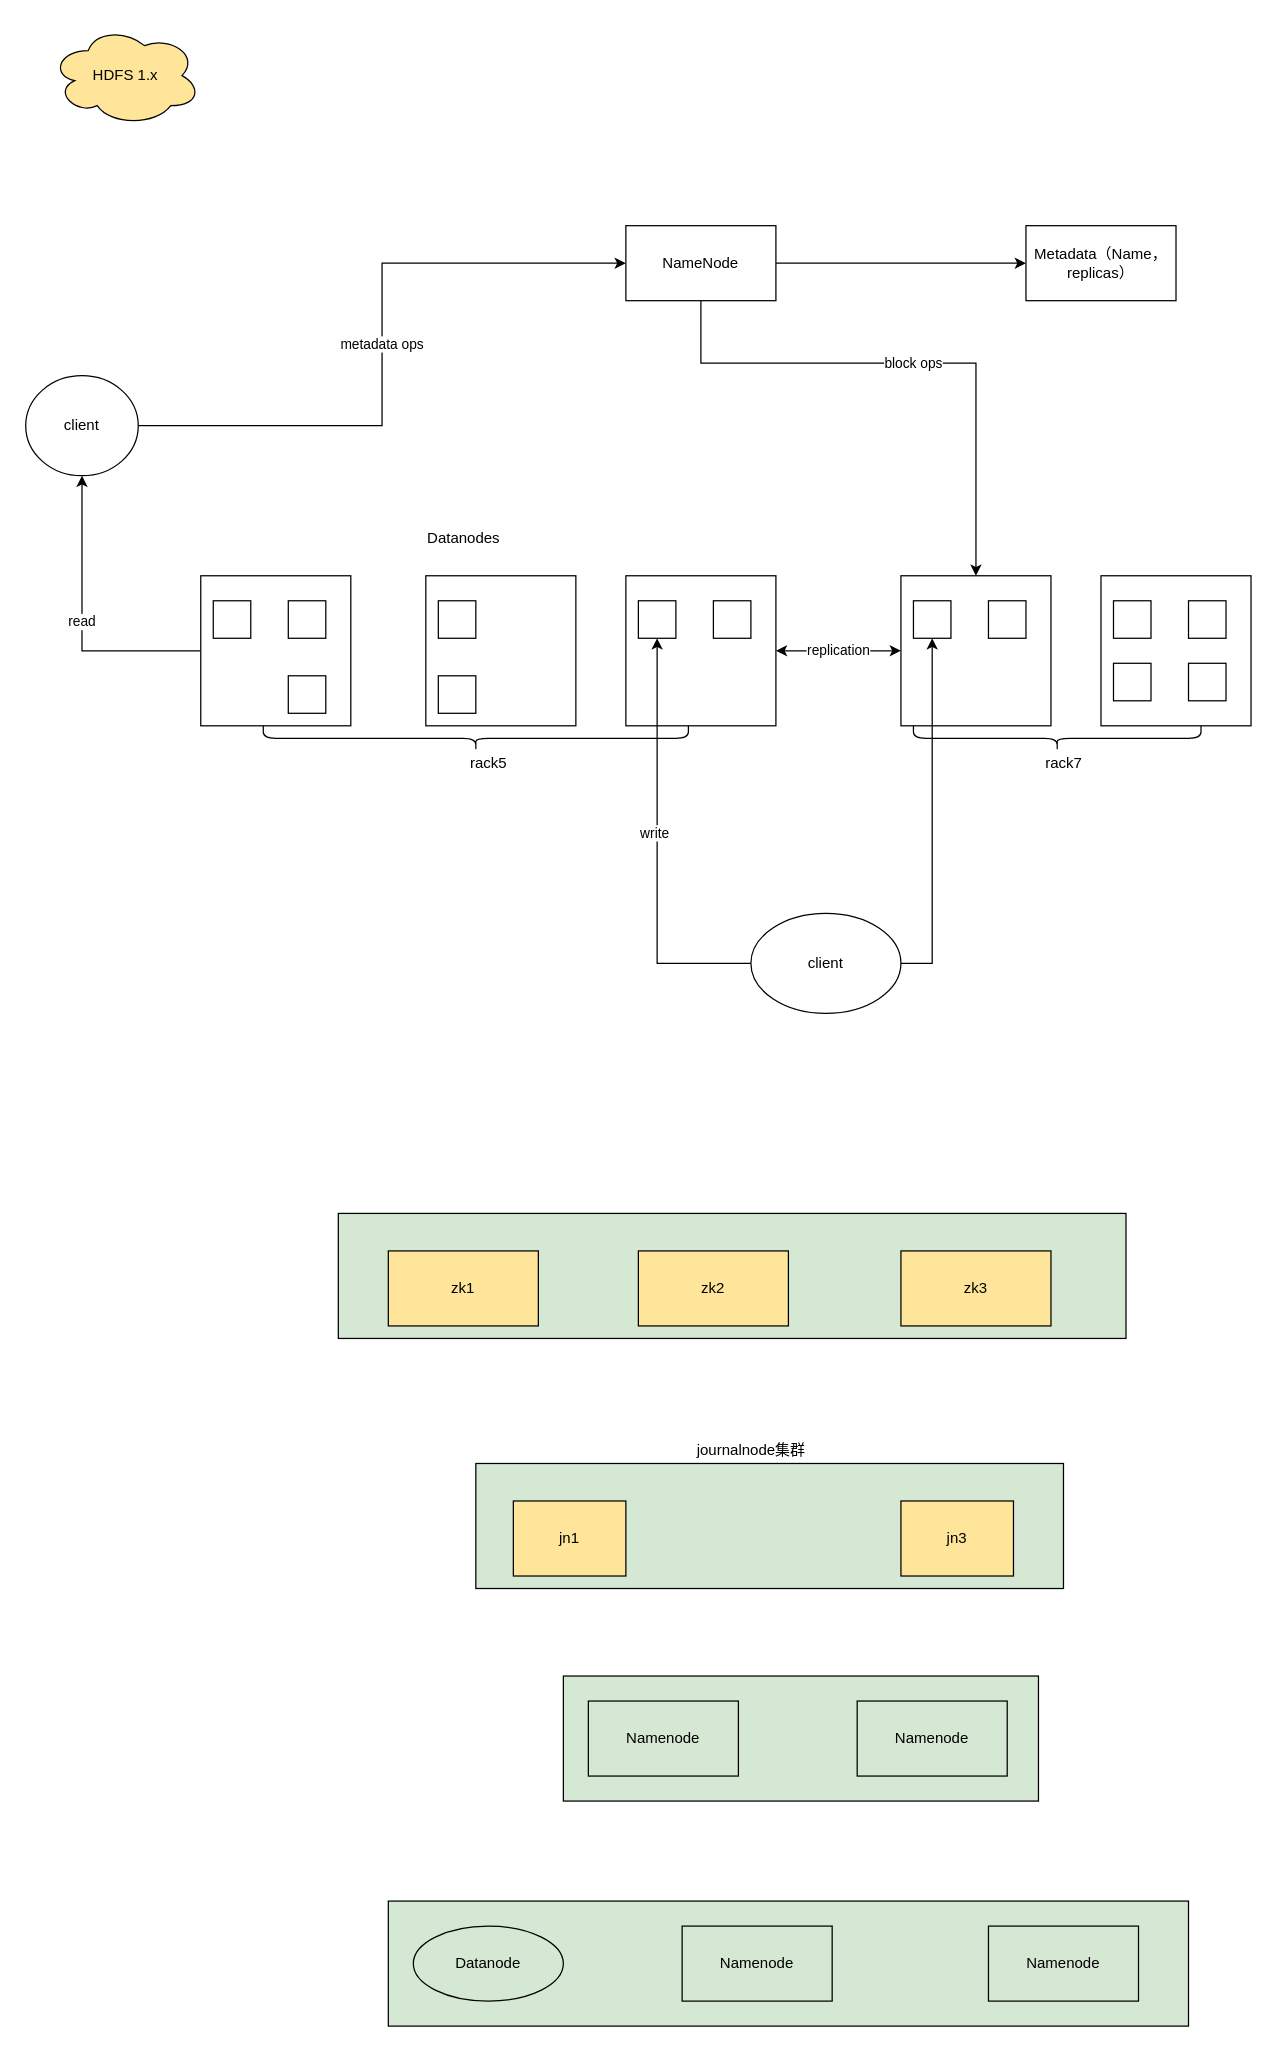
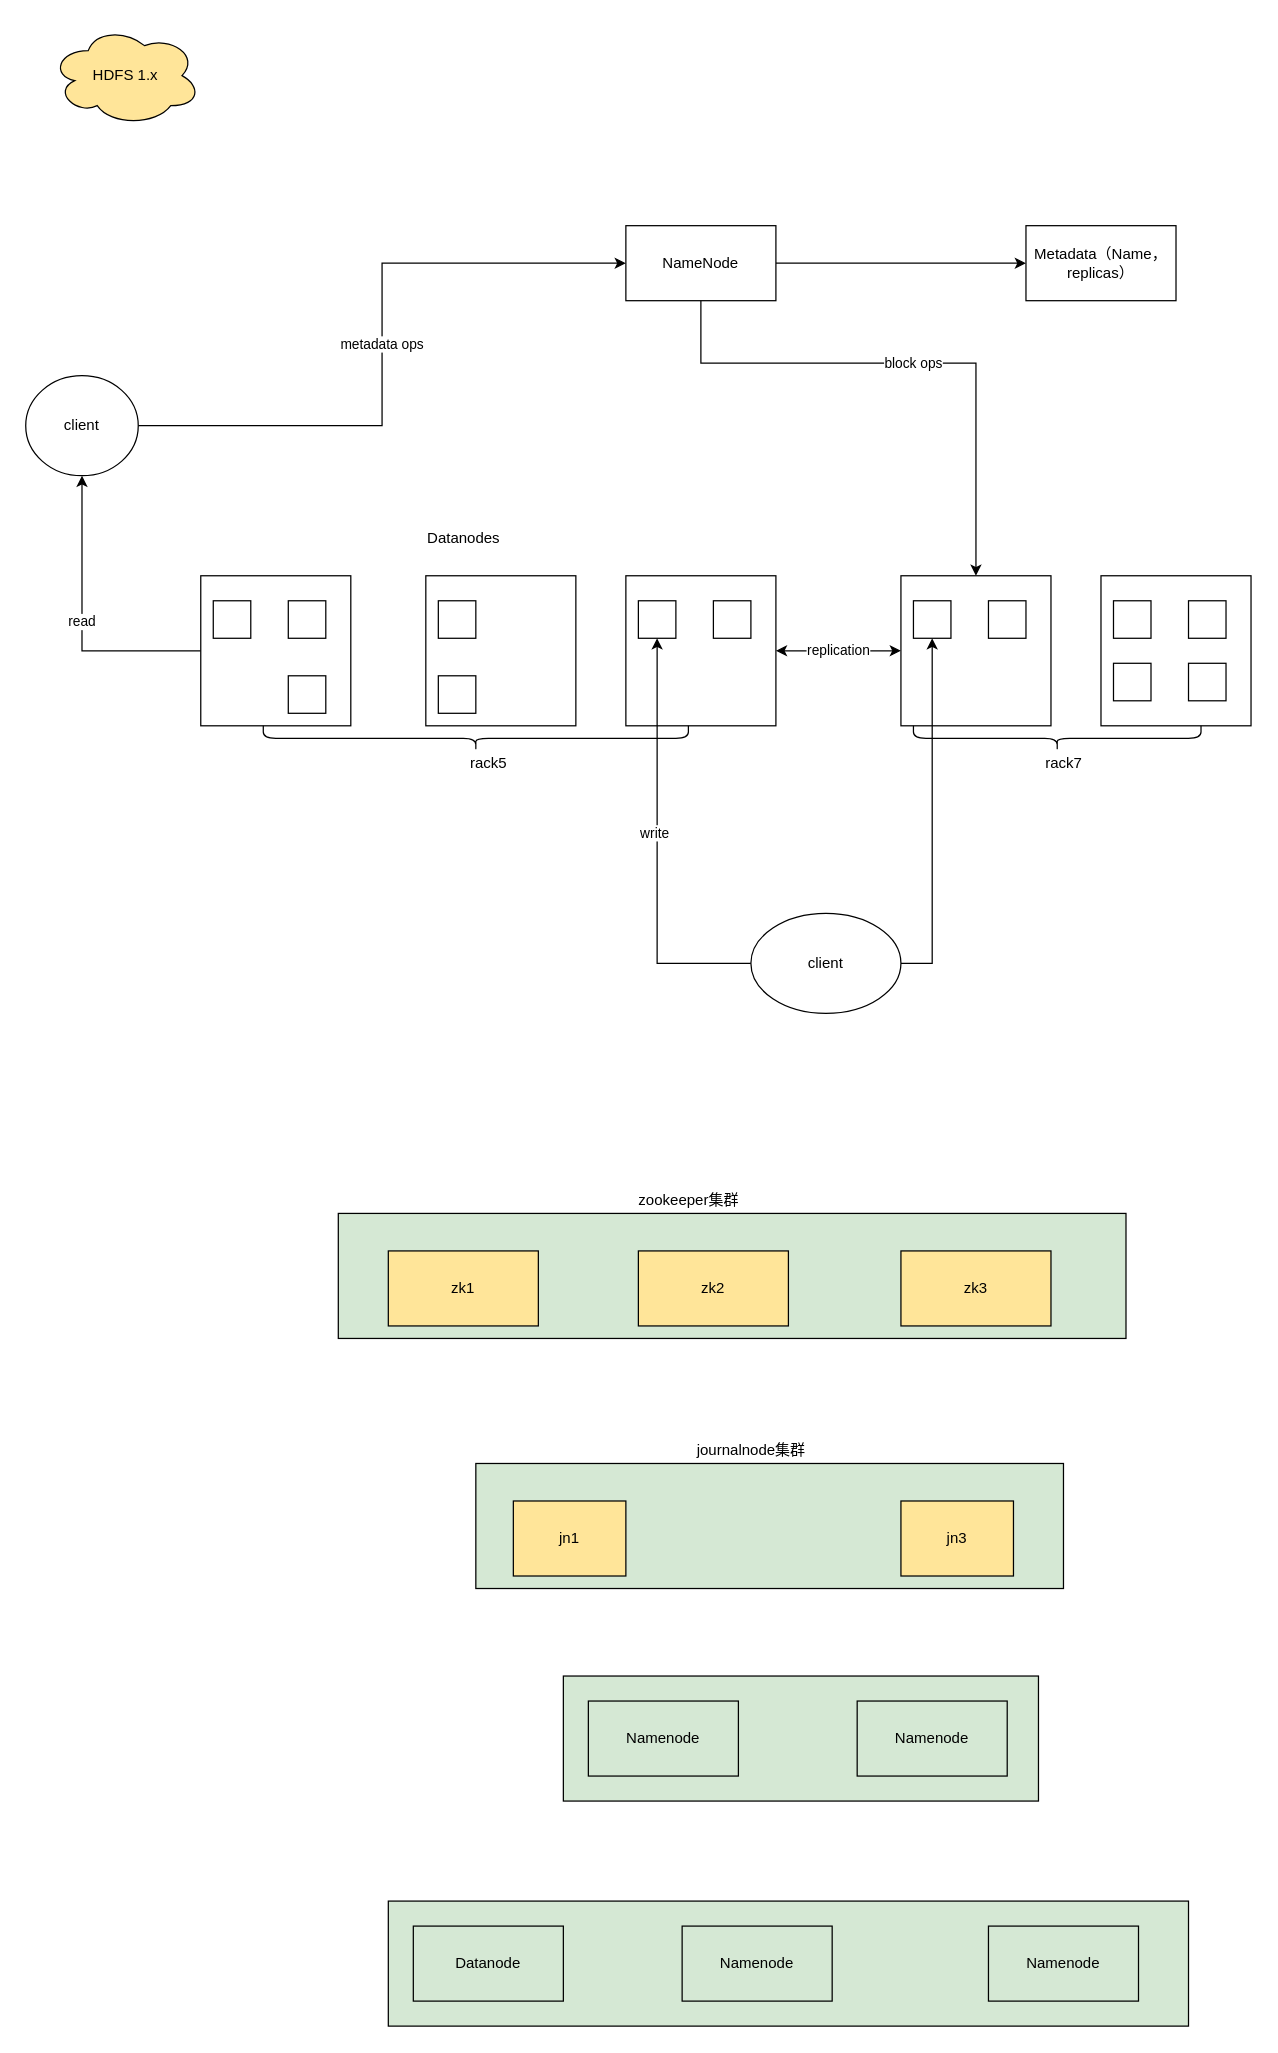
none -> (688, 1201)
(488, 1963) -> (488, 1963)
